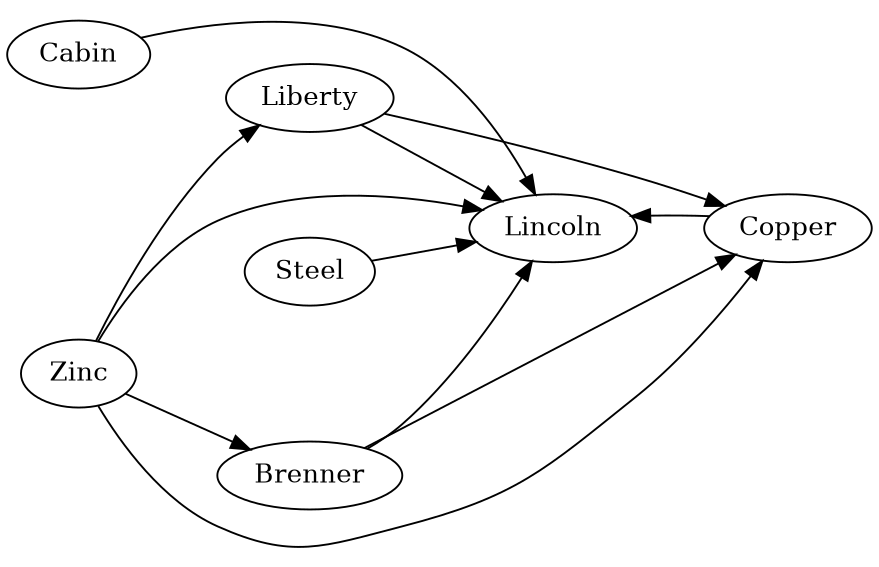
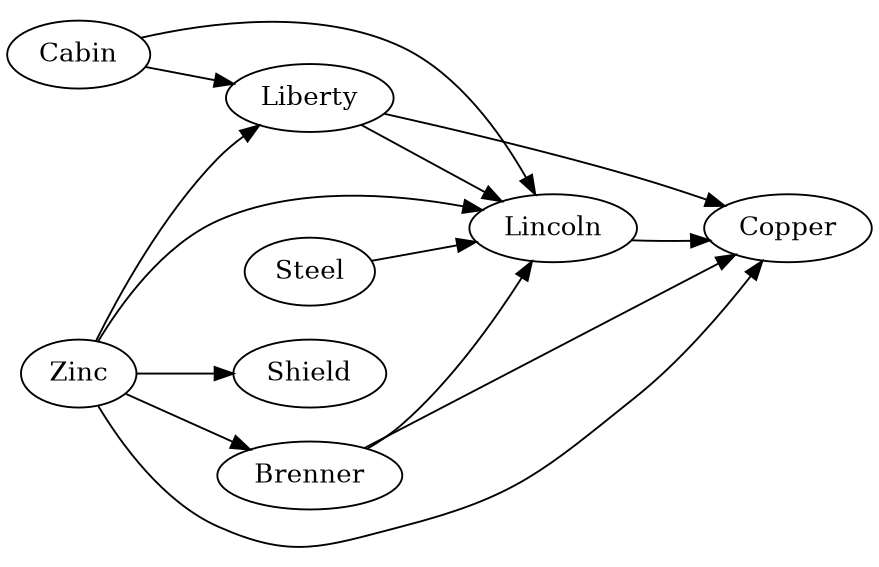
none -> (180, 74)
(680, 216) -> (661, 241)
none -> (310, 374)
